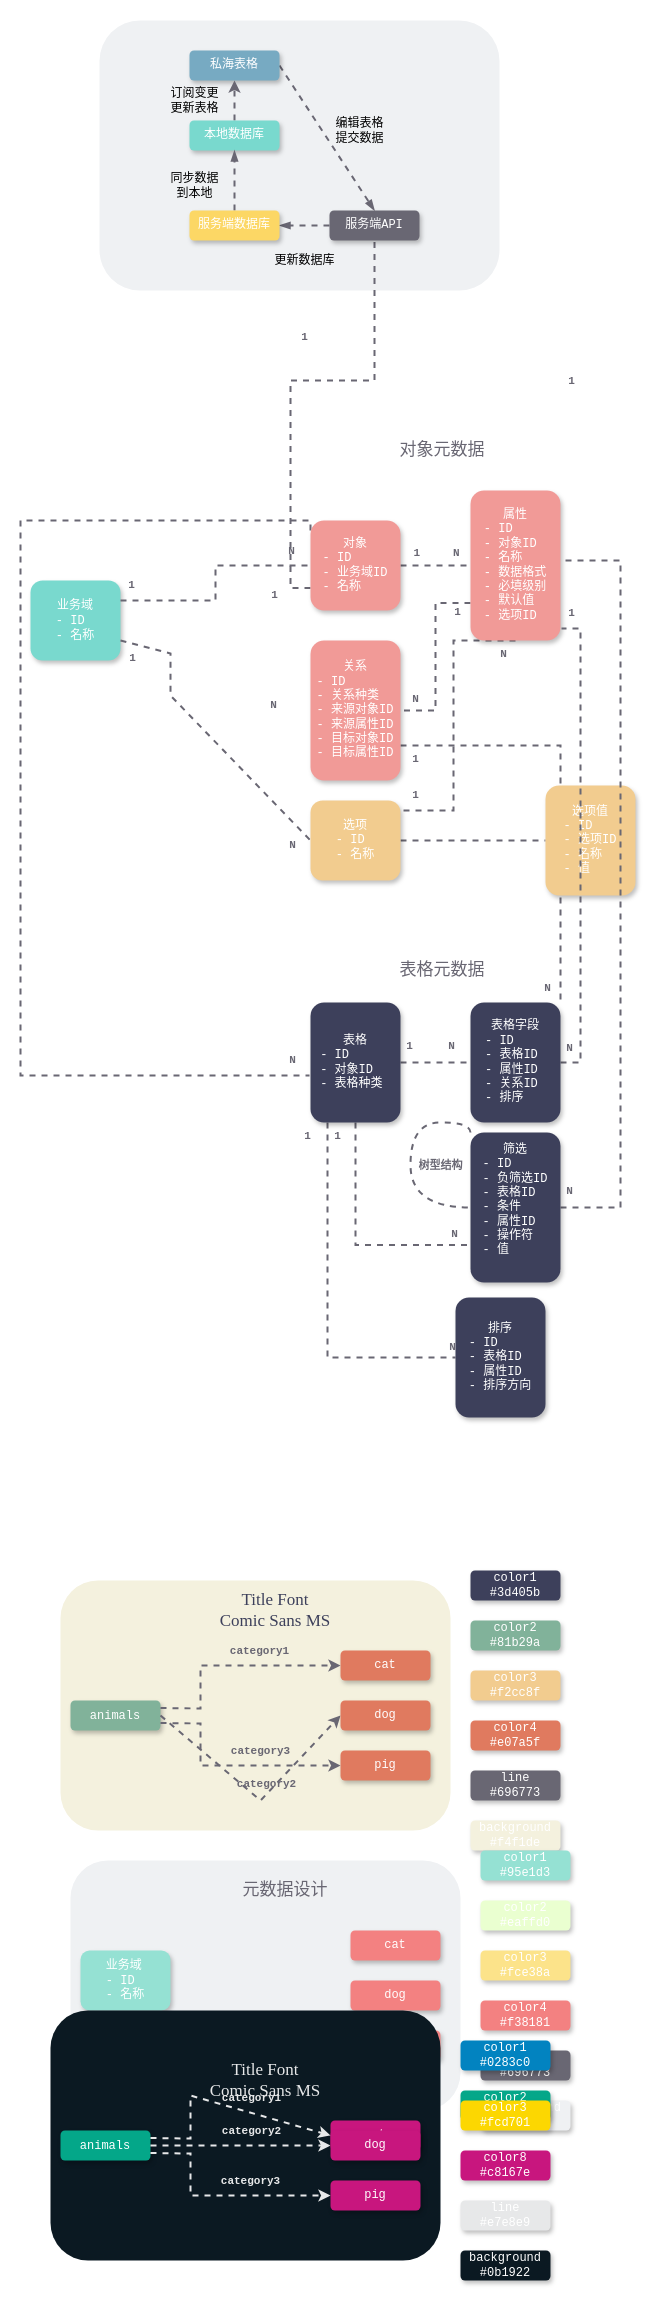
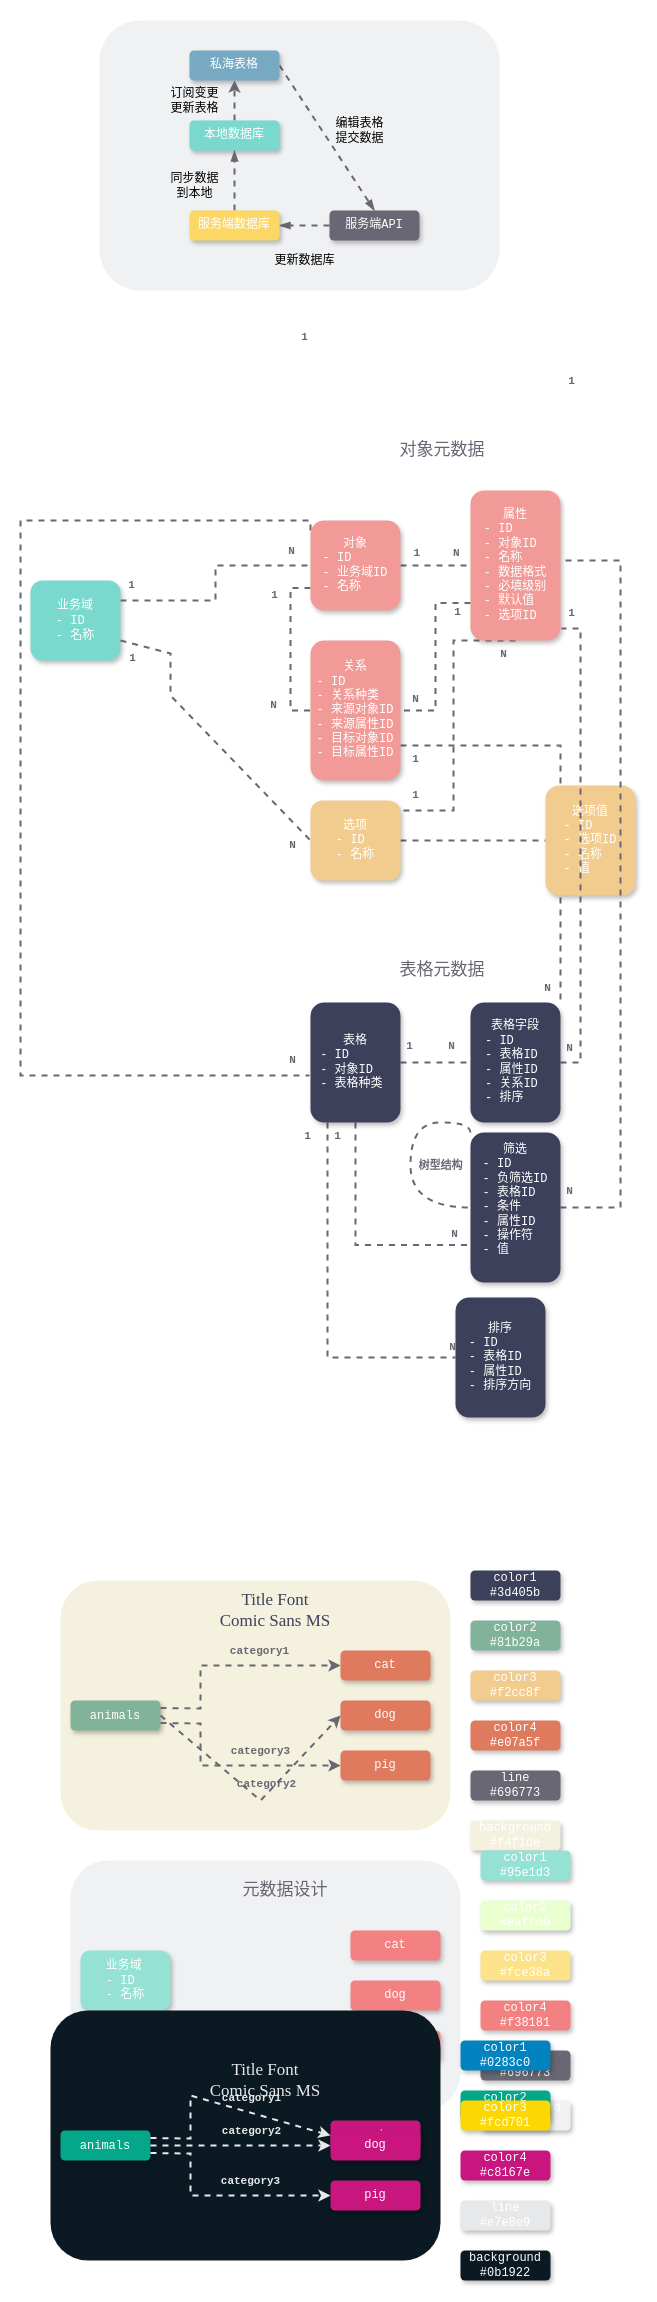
(302, 381) -> (291, 659)
(506, 2166) -> (506, 2166)
